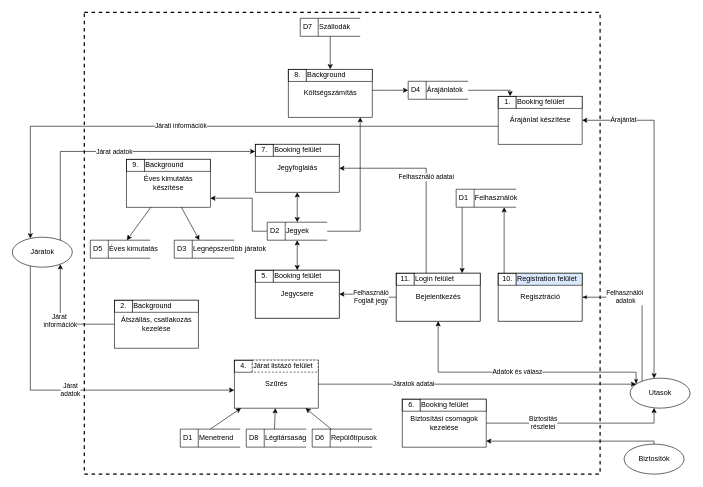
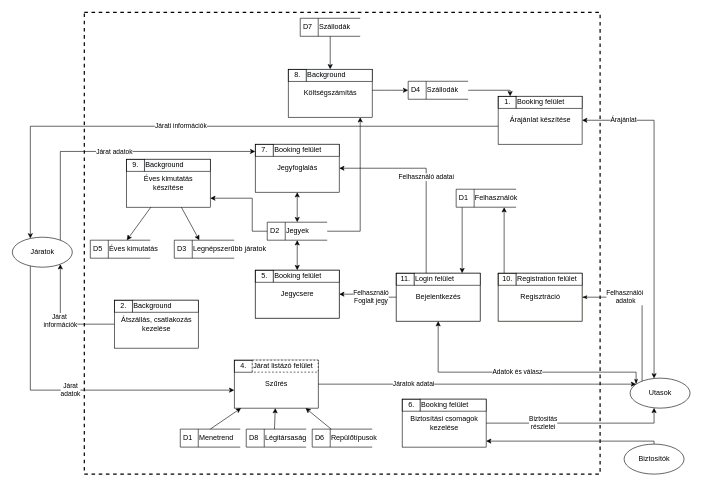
(439, 90) -> (434, 90)
(549, 279) -> (549, 279)
